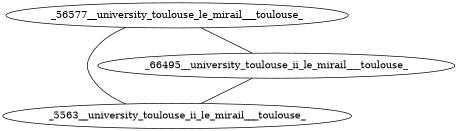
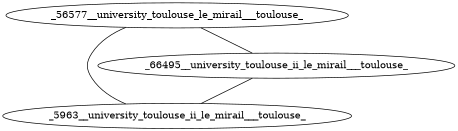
(177, 116) -> (177, 116)
